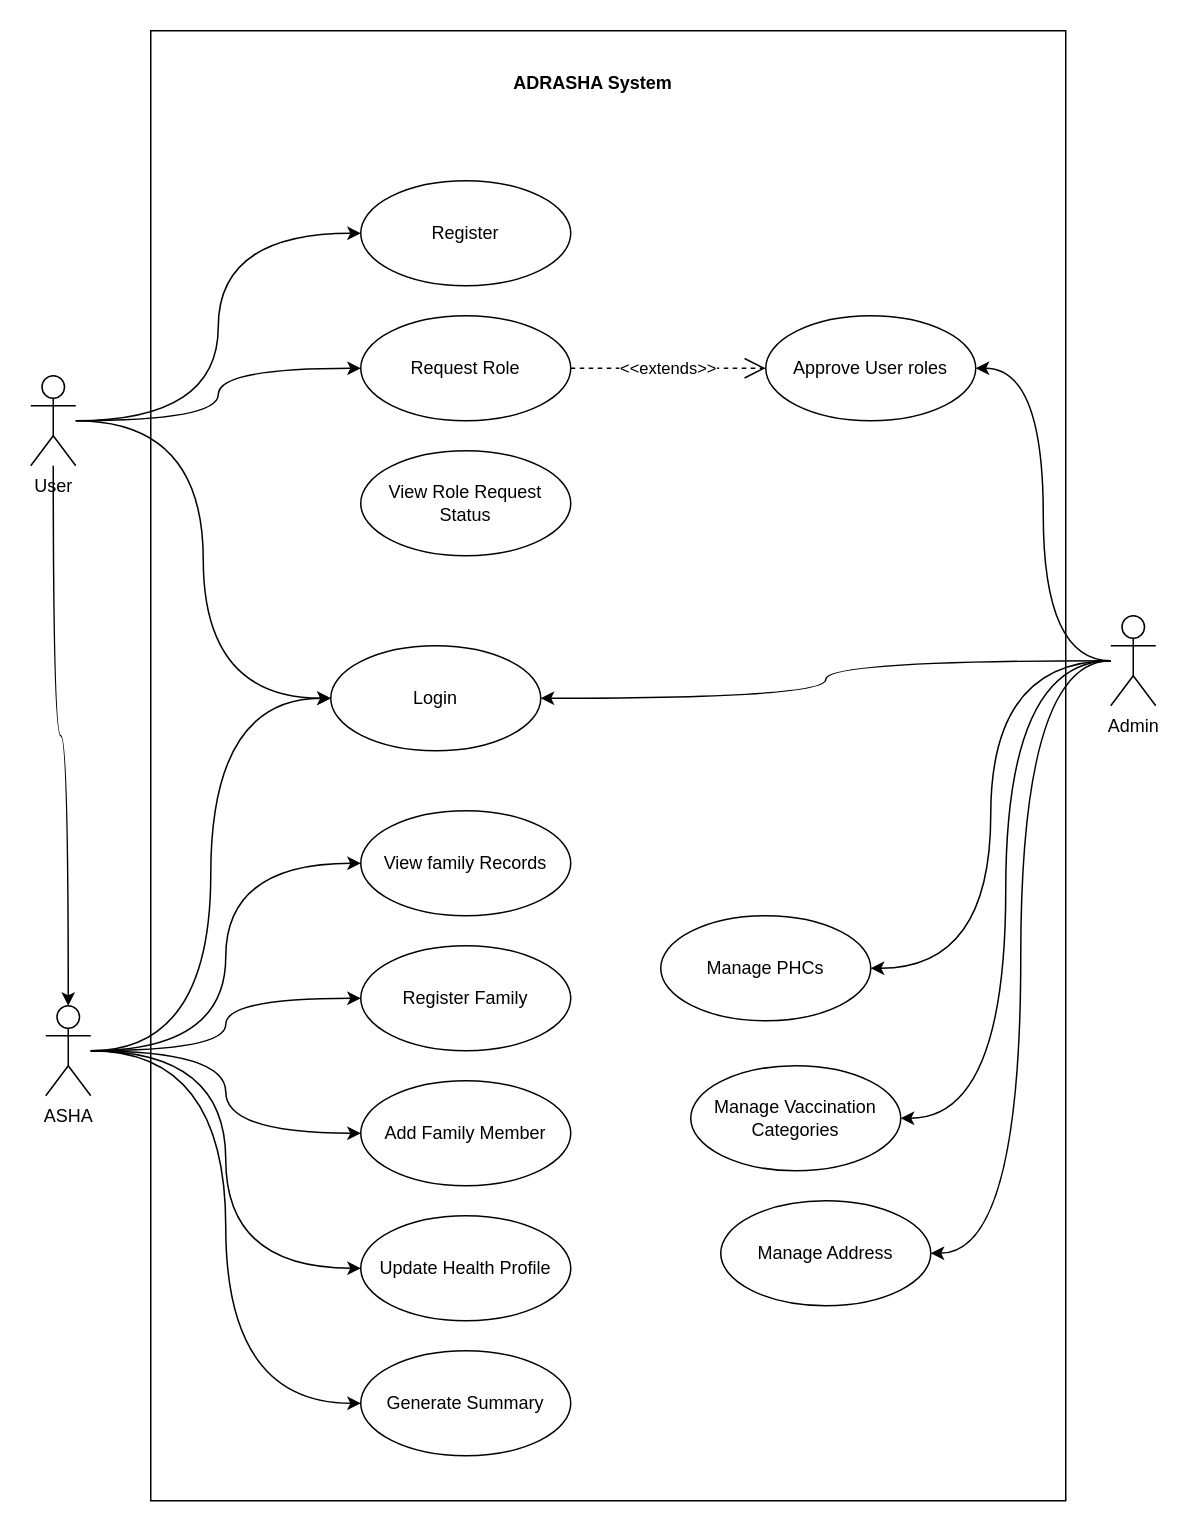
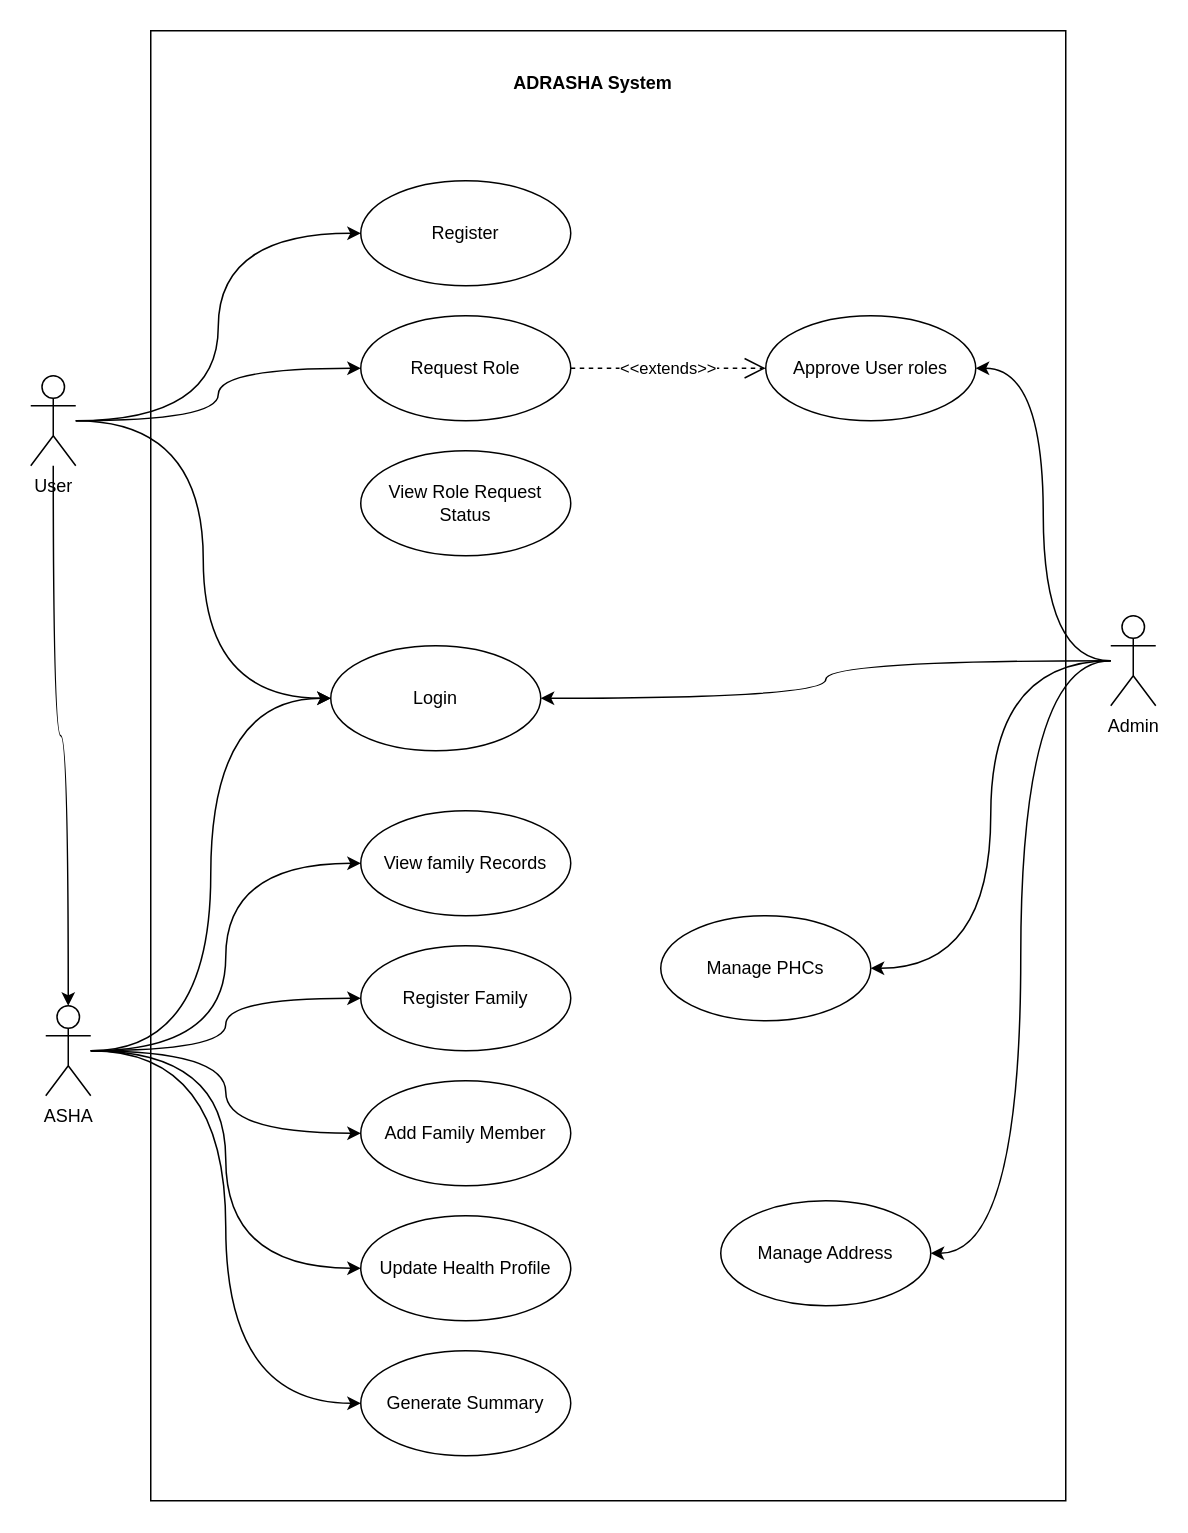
(1006, 900) -> none
(796, 1118) -> none
